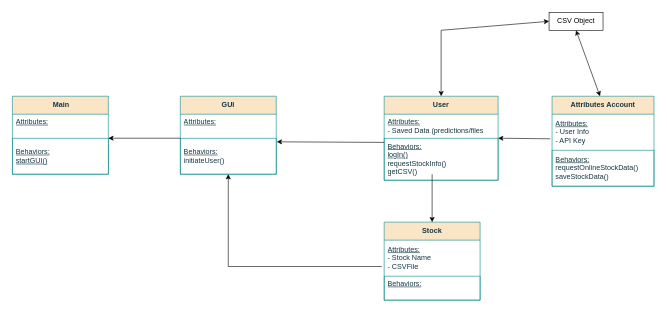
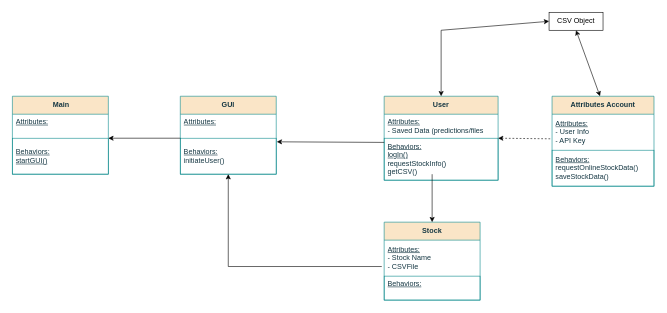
(526, 139) -> (526, 139)
